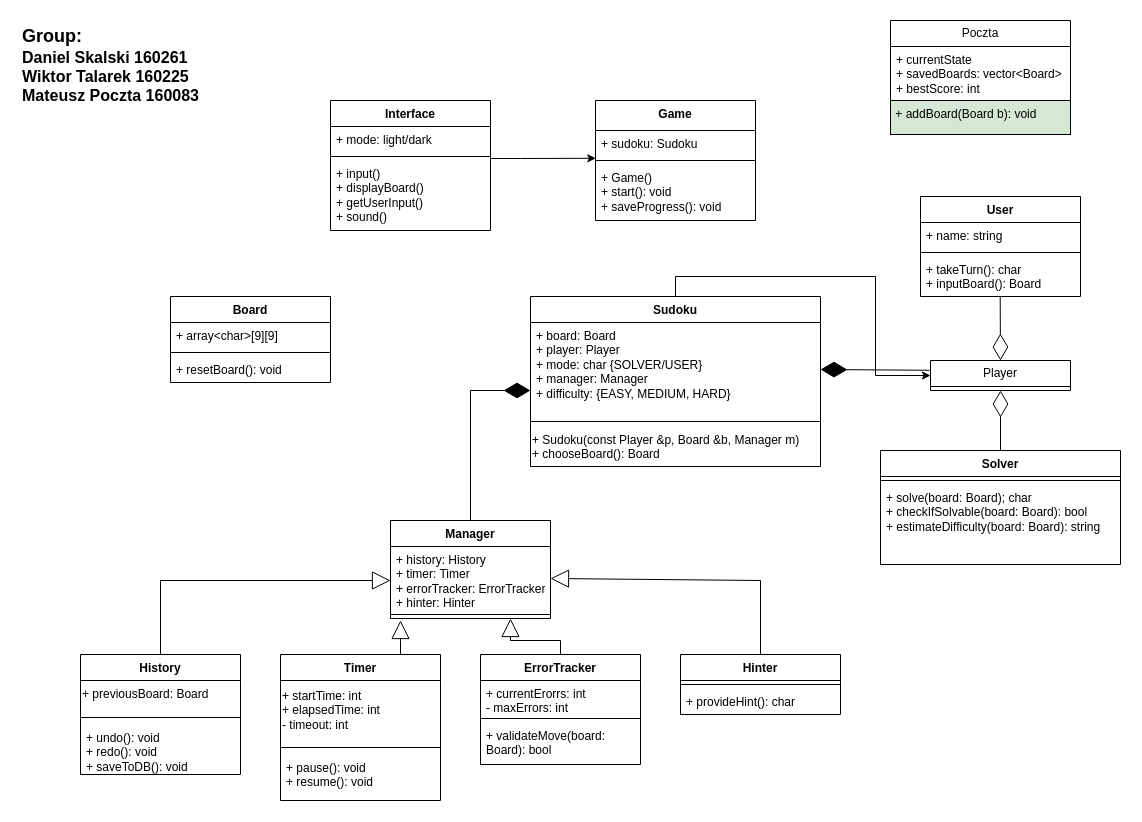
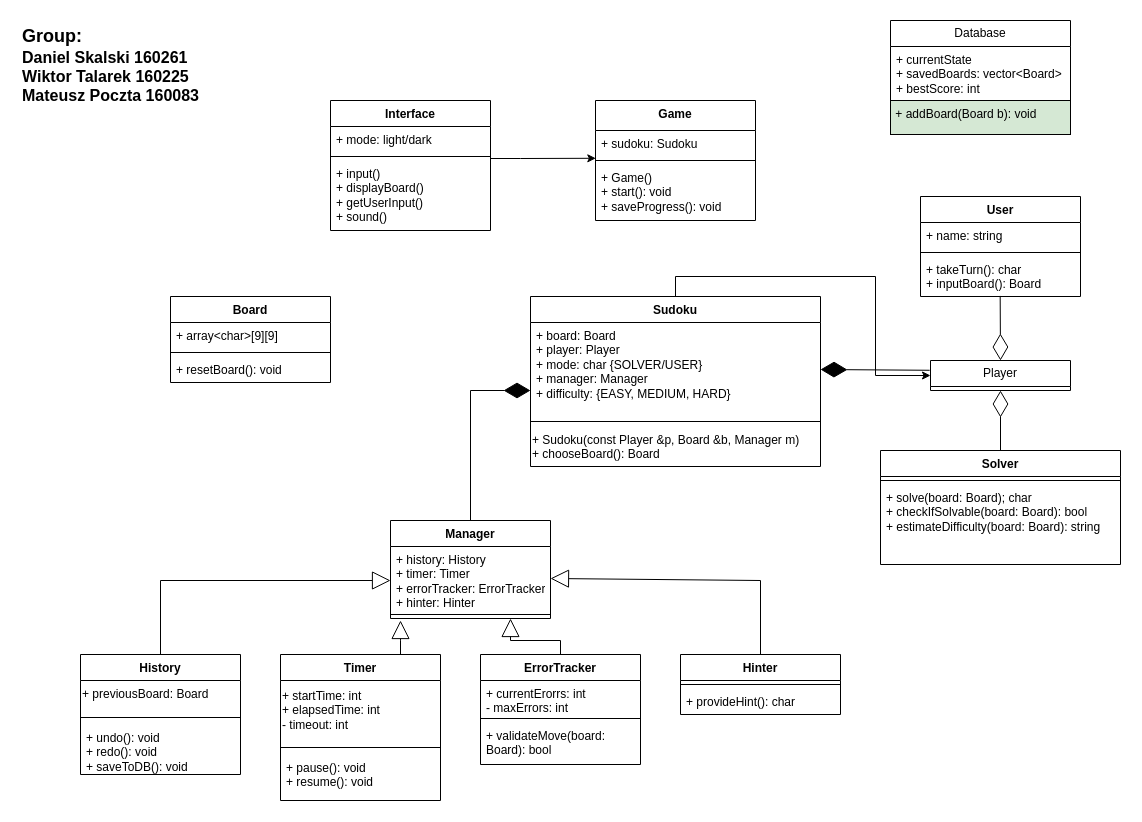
(981, 34) -> (981, 34)
